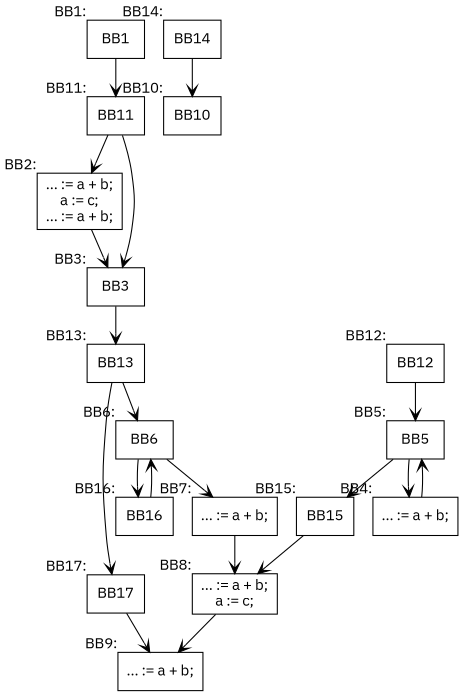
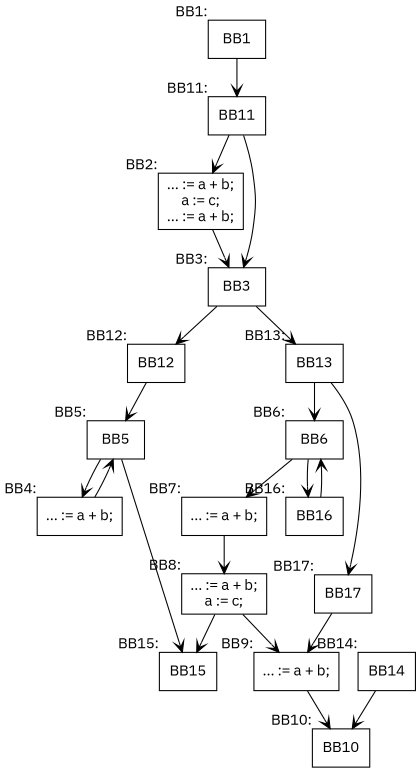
none -> (200, 322)
(285, 551) -> (208, 629)
none -> (316, 705)
